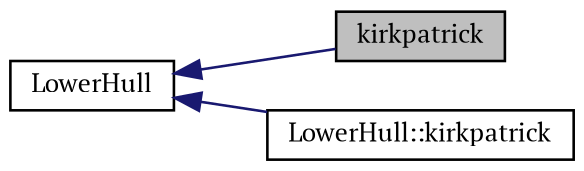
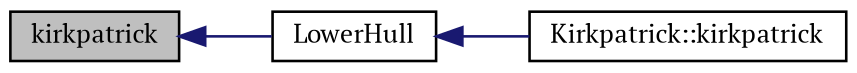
(268, 59) -> (239, 36)
(421, 135) -> (688, 36)
